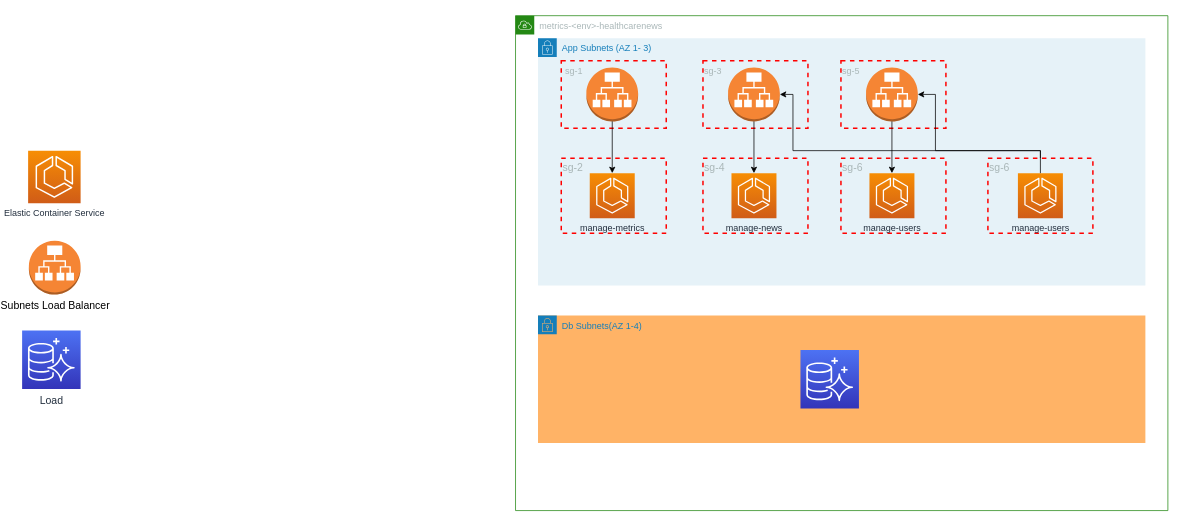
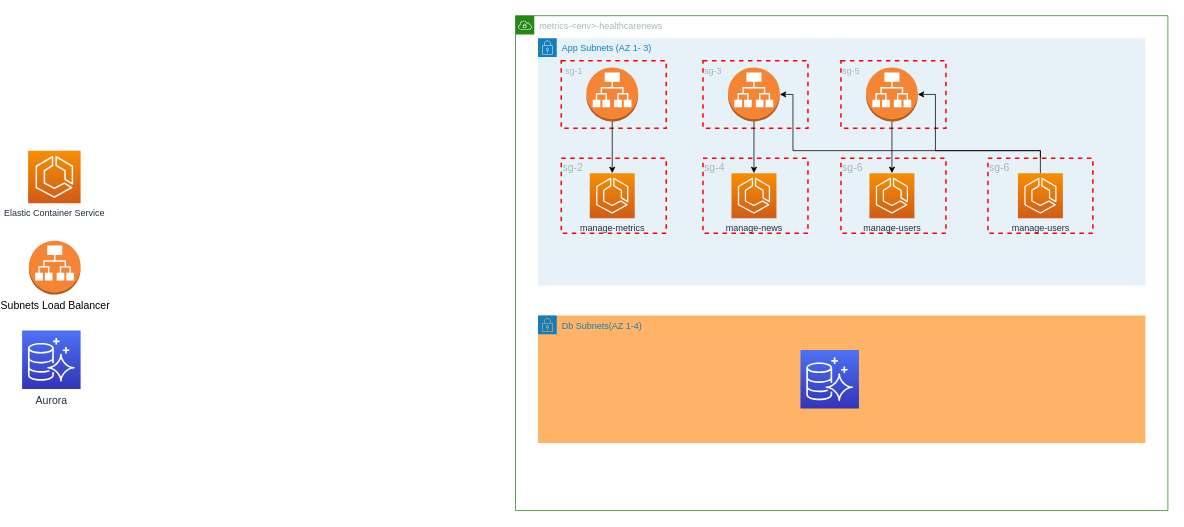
(52, 400) -> (52, 400)
